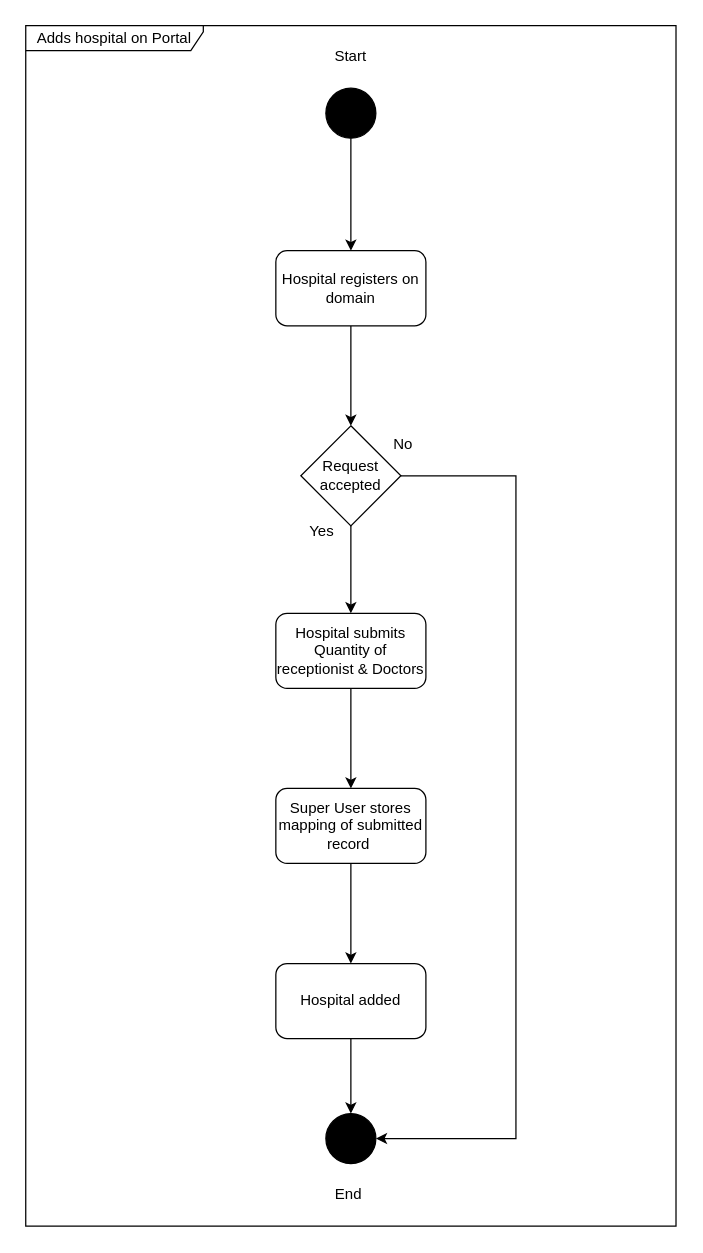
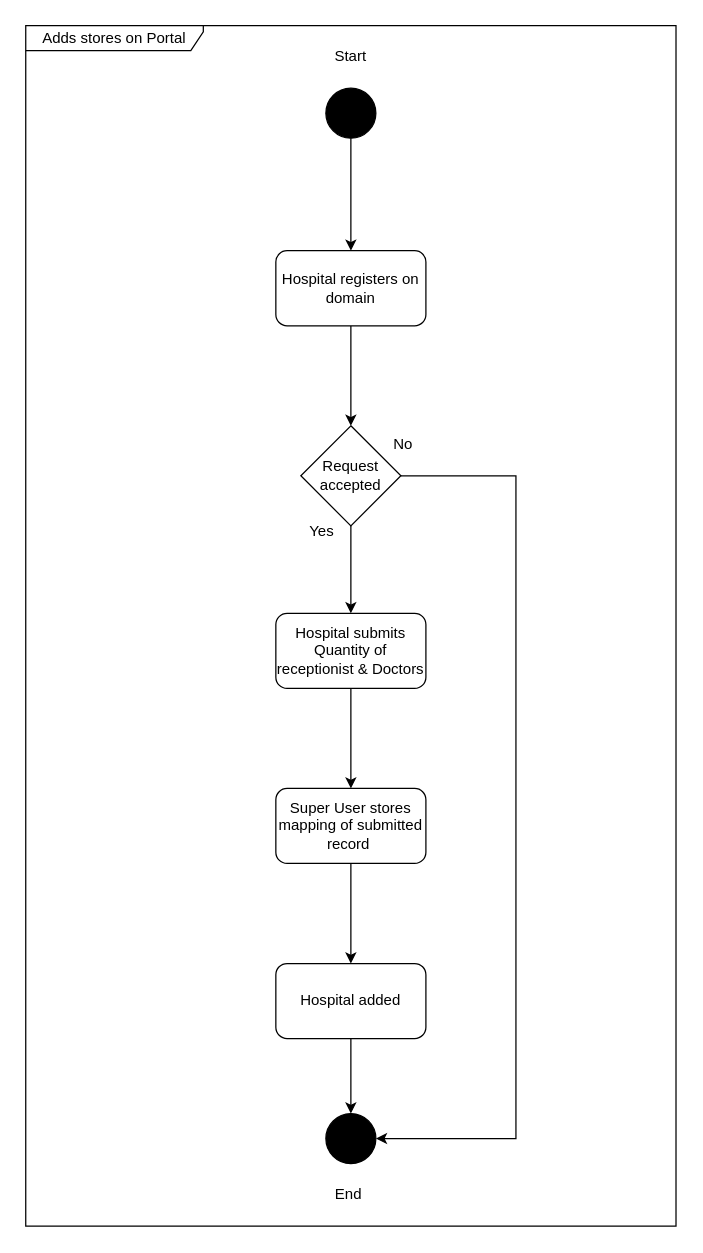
(114, 38) -> (114, 38)
